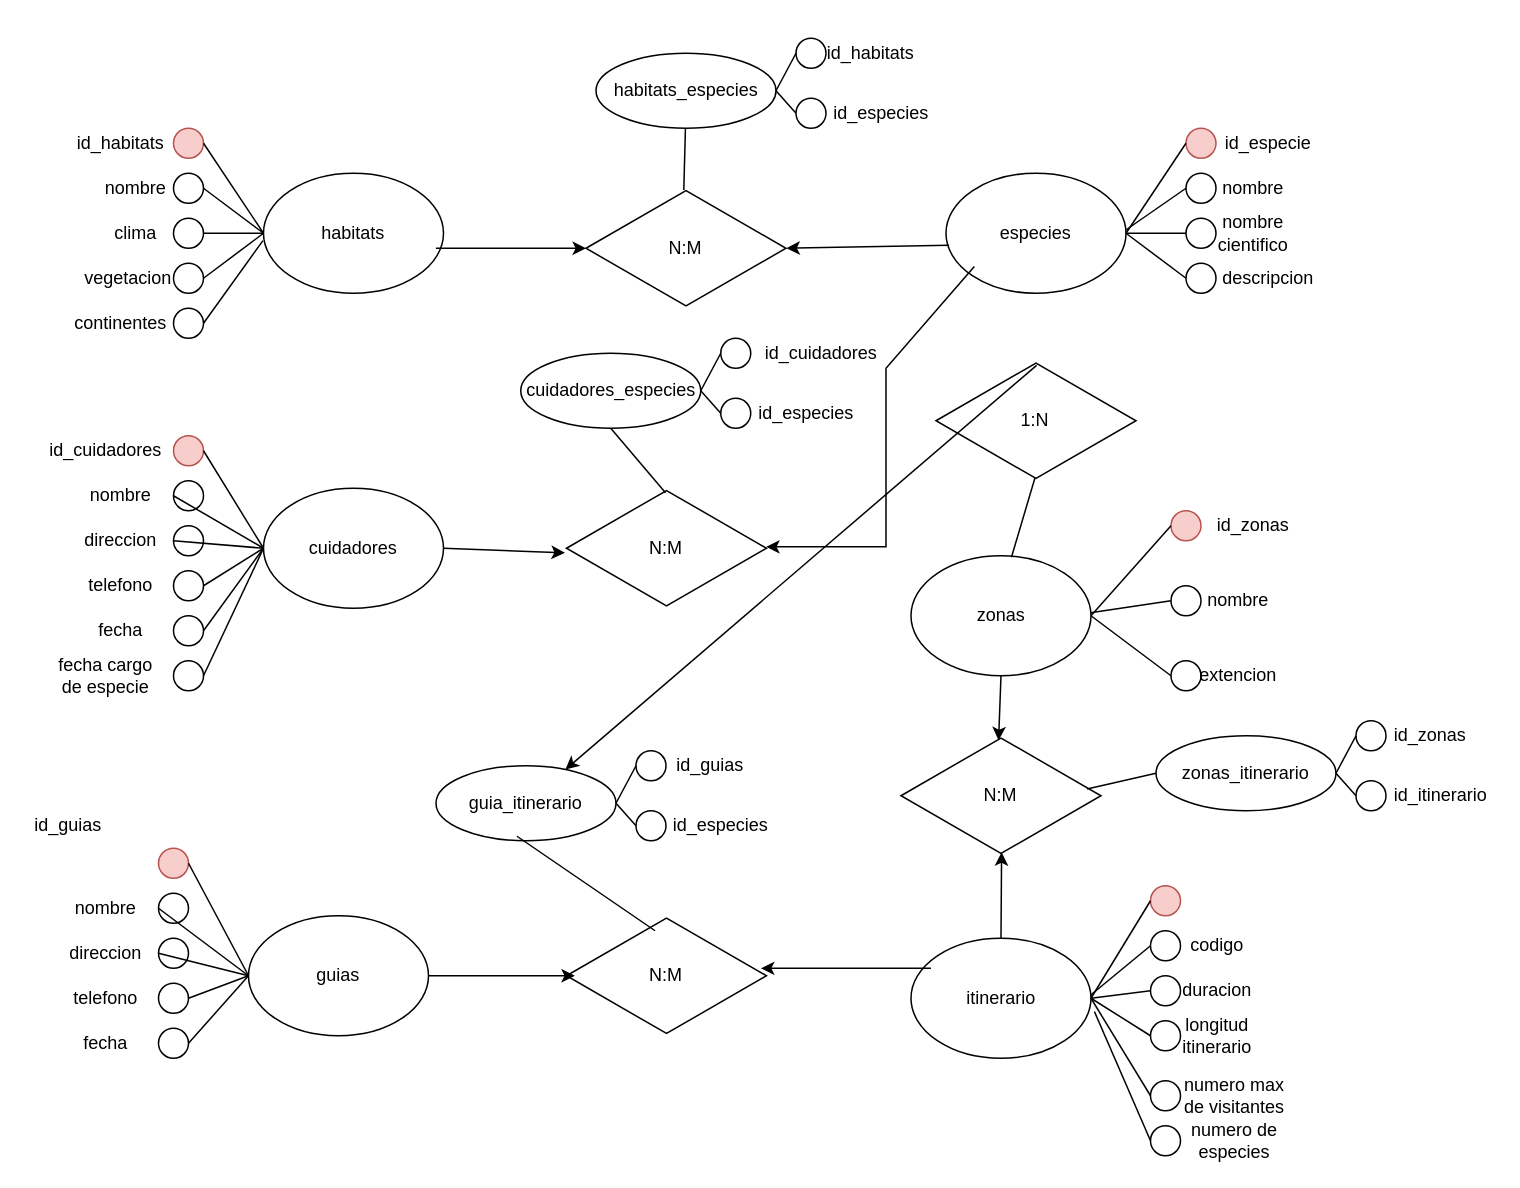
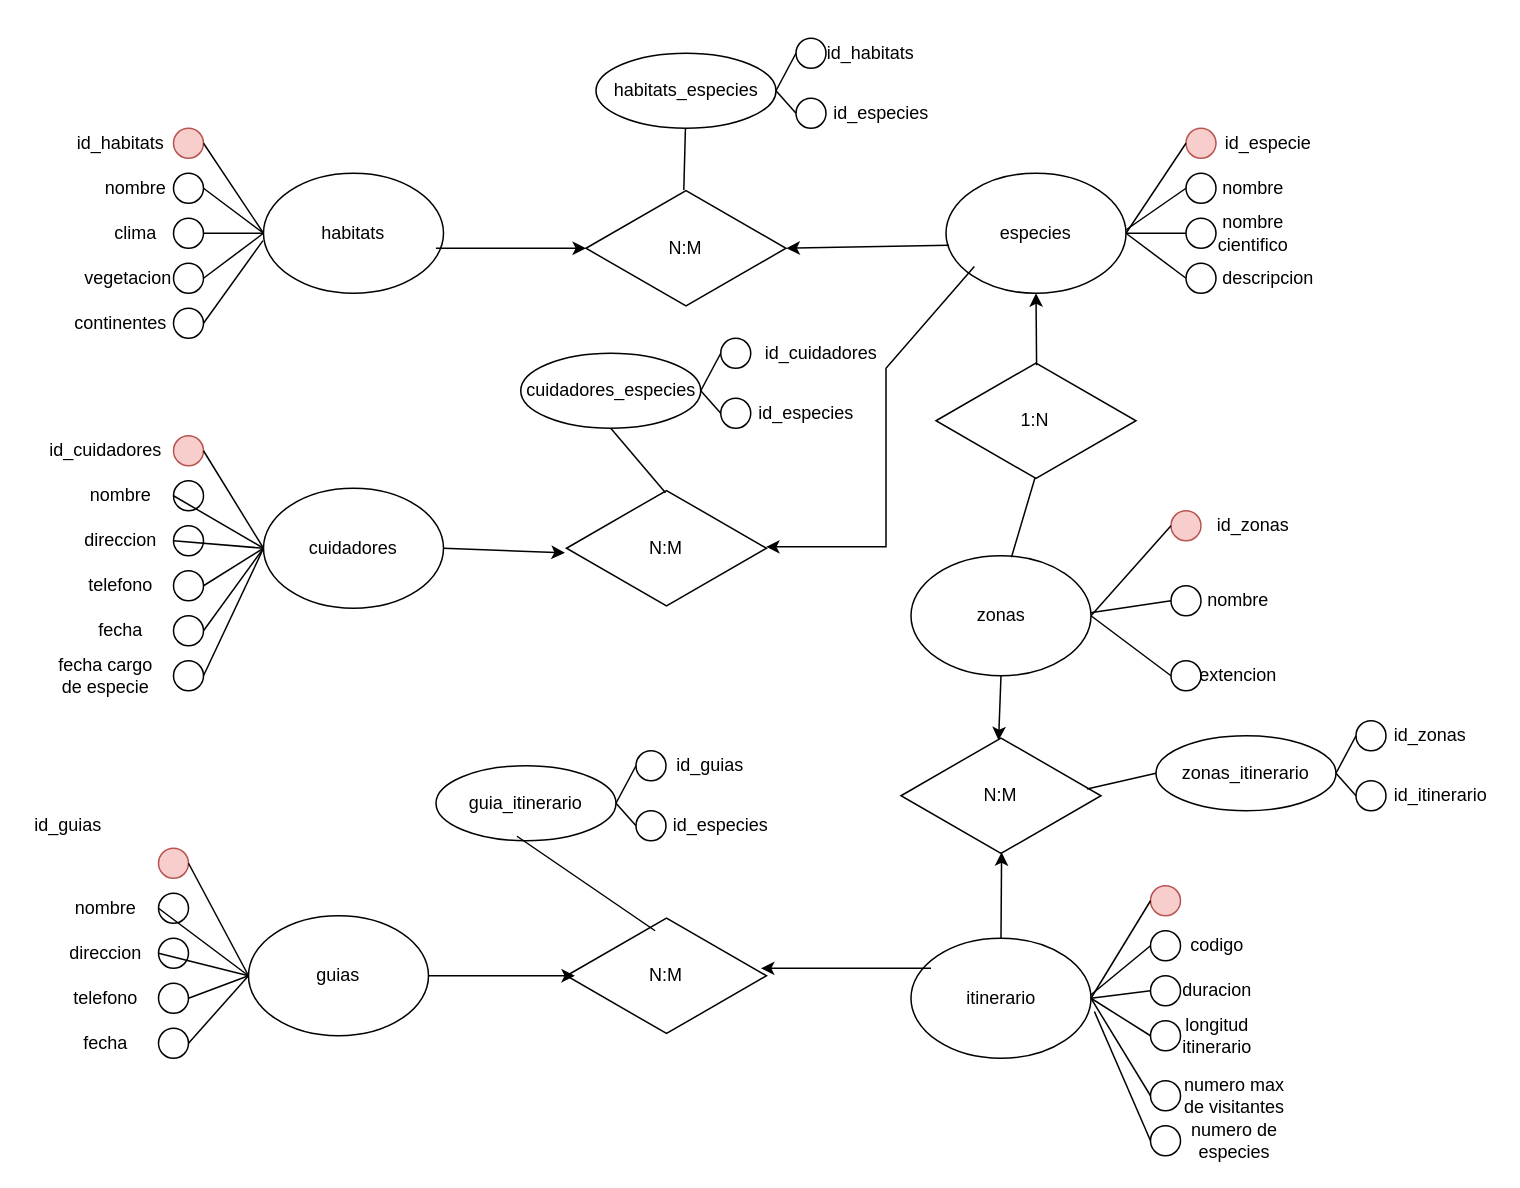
(805, 564) -> (1036, 334)
